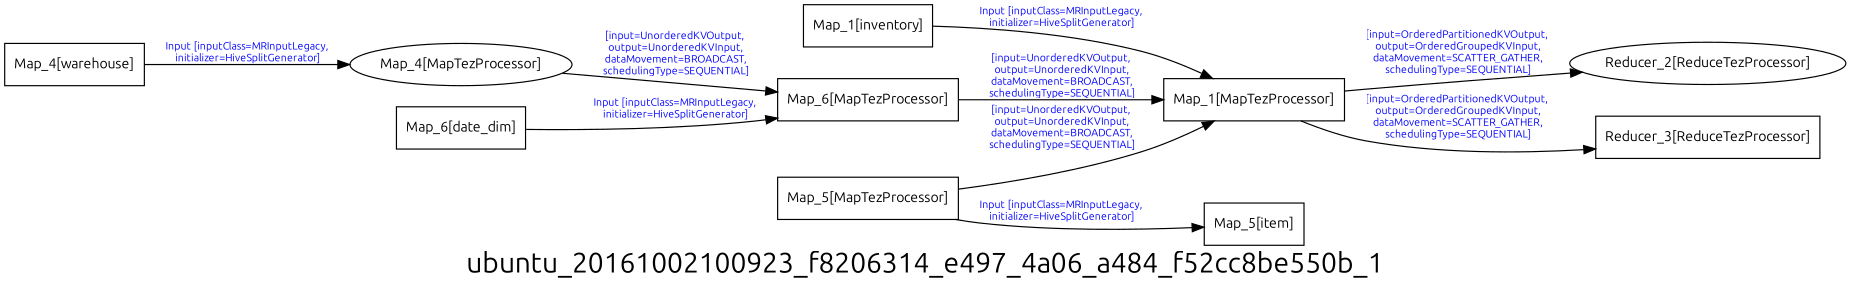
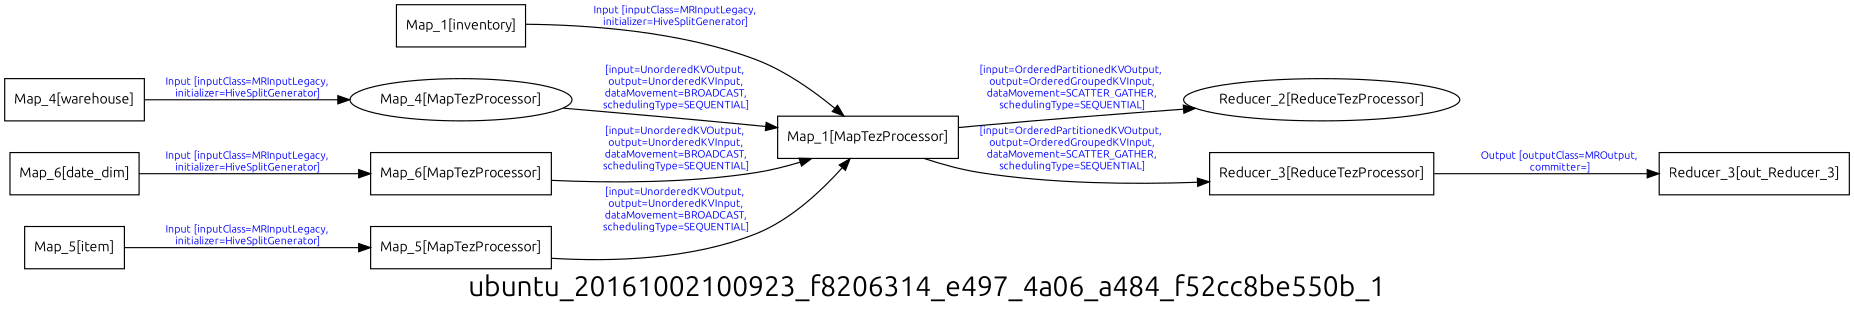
(664, 82) -> (664, 117)
none -> (1754, 174)
(1074, 229) -> (242, 248)
